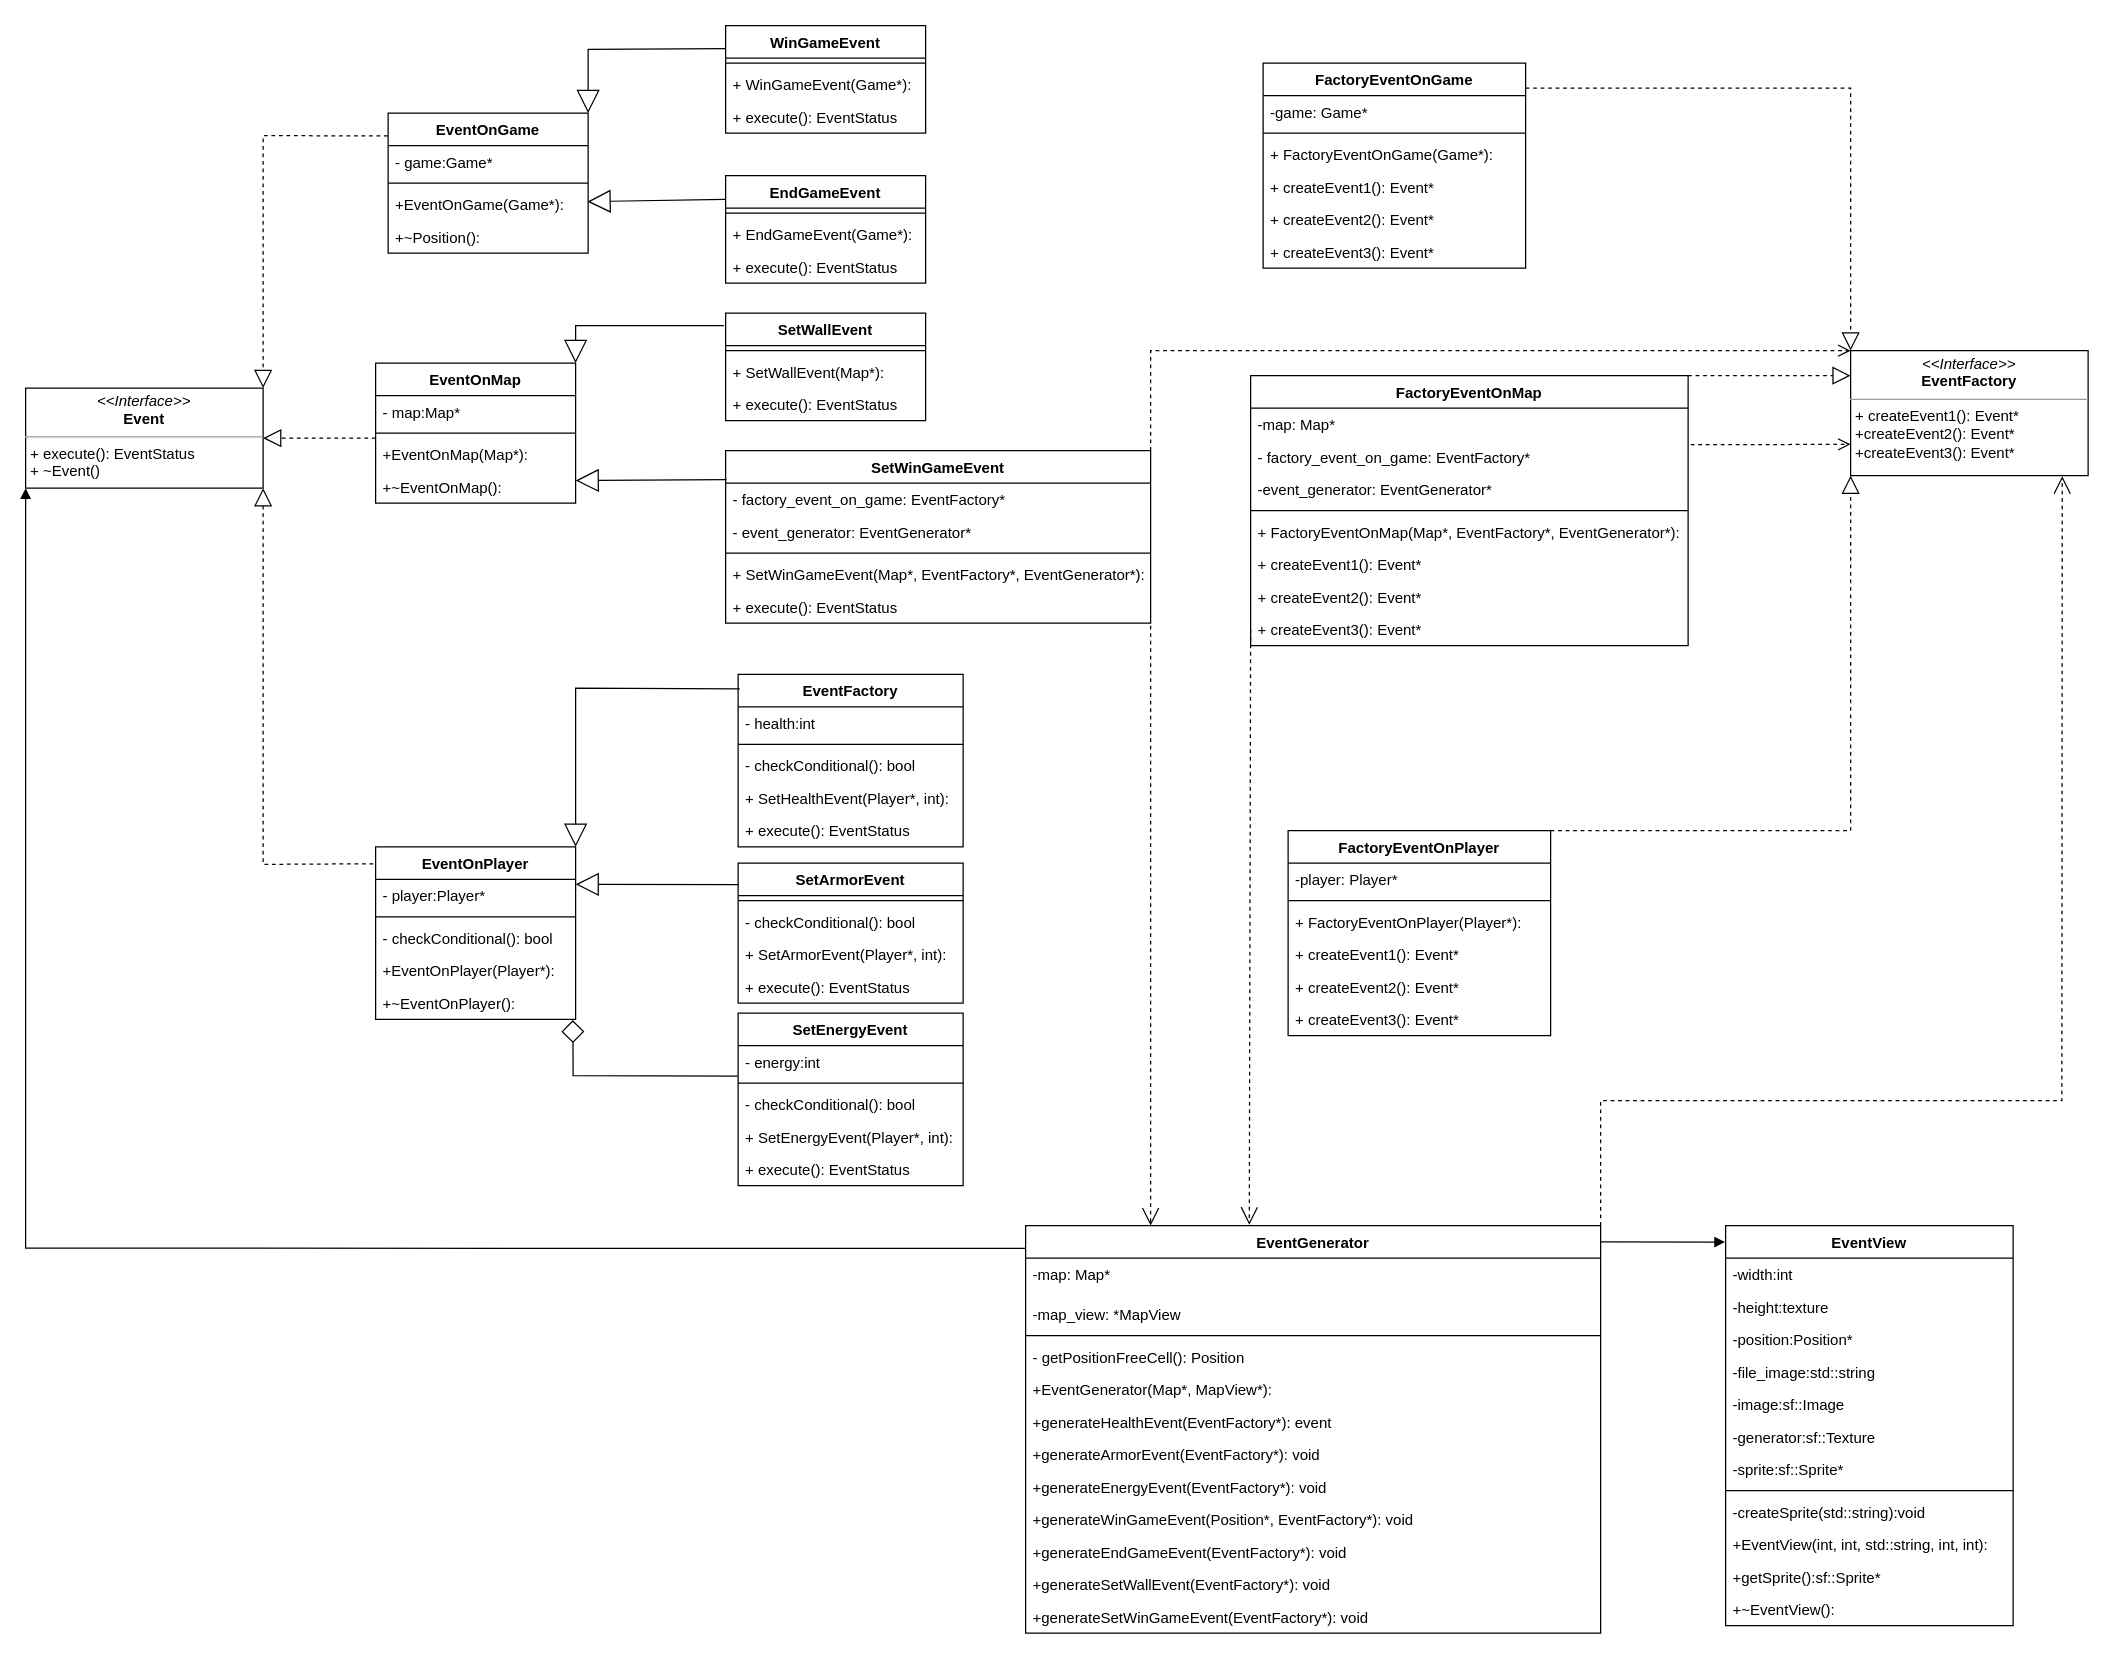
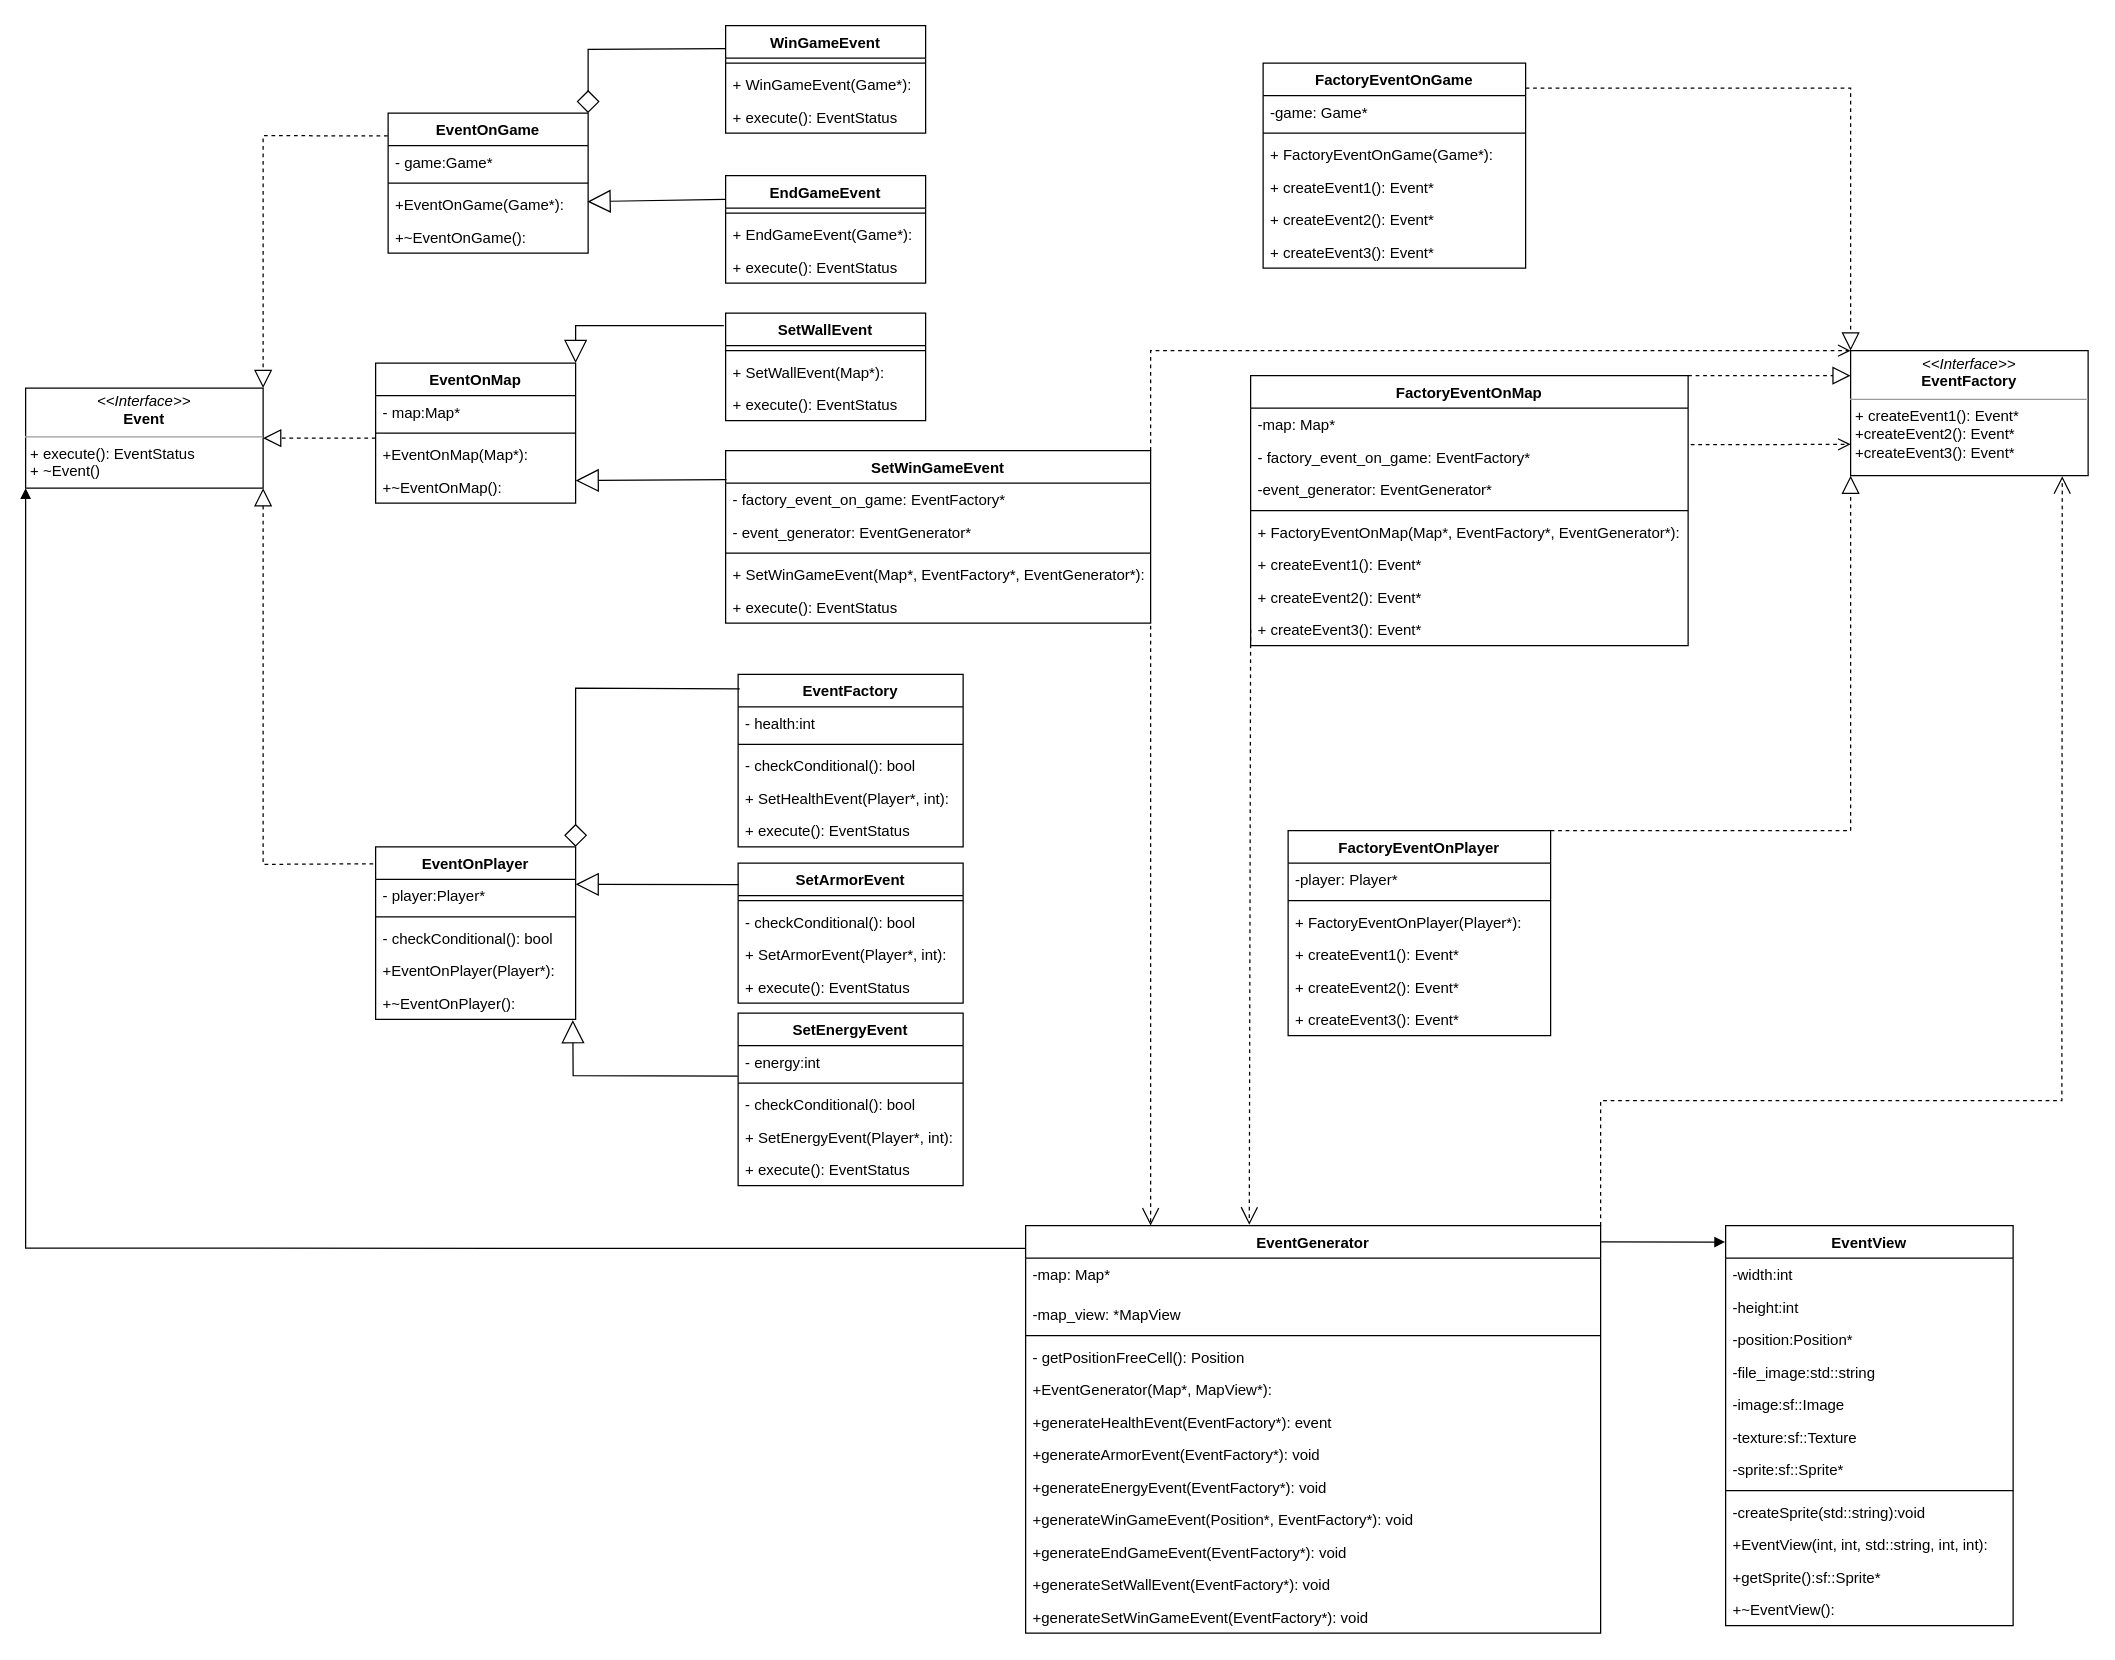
(588, 89) -> (588, 89)
(444, 238) -> (460, 238)
(576, 822) -> (576, 823)
(573, 1043) -> (573, 1044)
(1792, 1308) -> (1773, 1308)
(1819, 1438) -> (1811, 1438)
